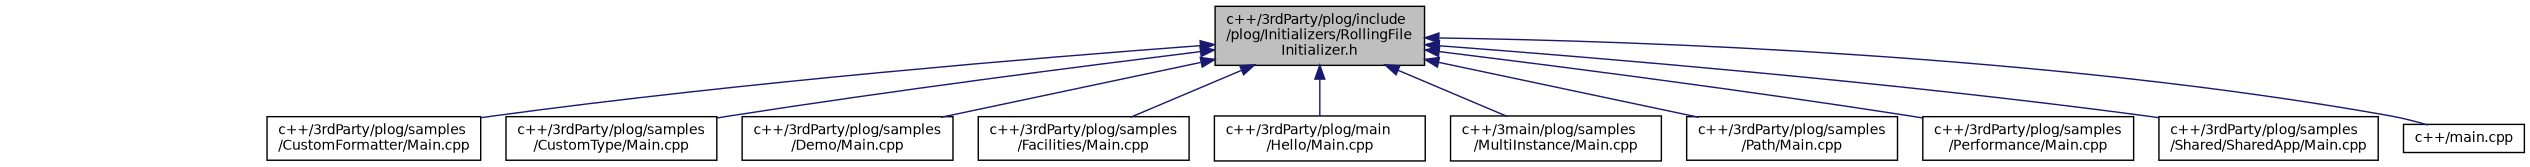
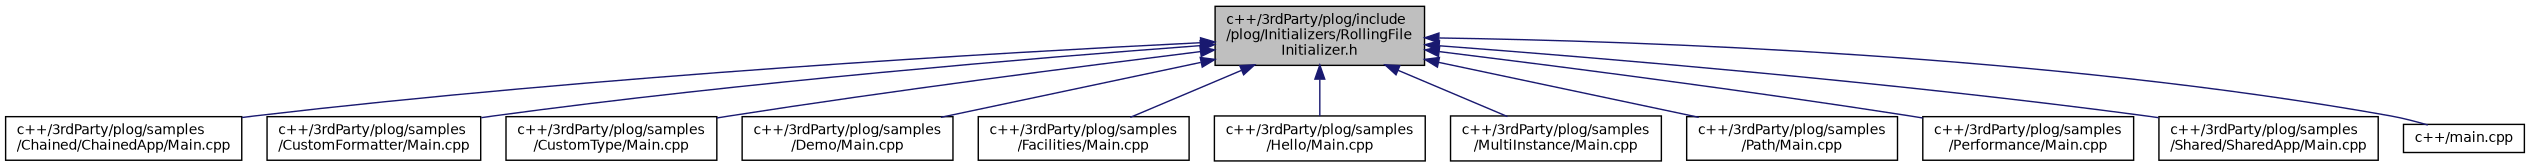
none -> (124, 138)
(1320, 138) -> (1320, 138)
(1556, 138) -> (1556, 138)
